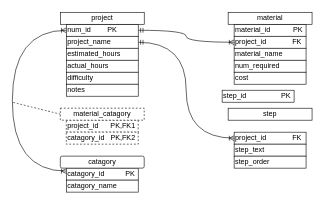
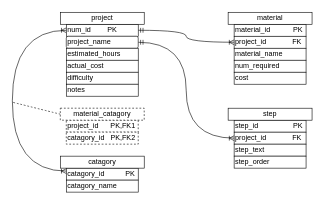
(102, 42) -> (102, 42)
(91, 66) -> (89, 66)
(258, 96) -> (270, 126)
(102, 162) -> (102, 162)
